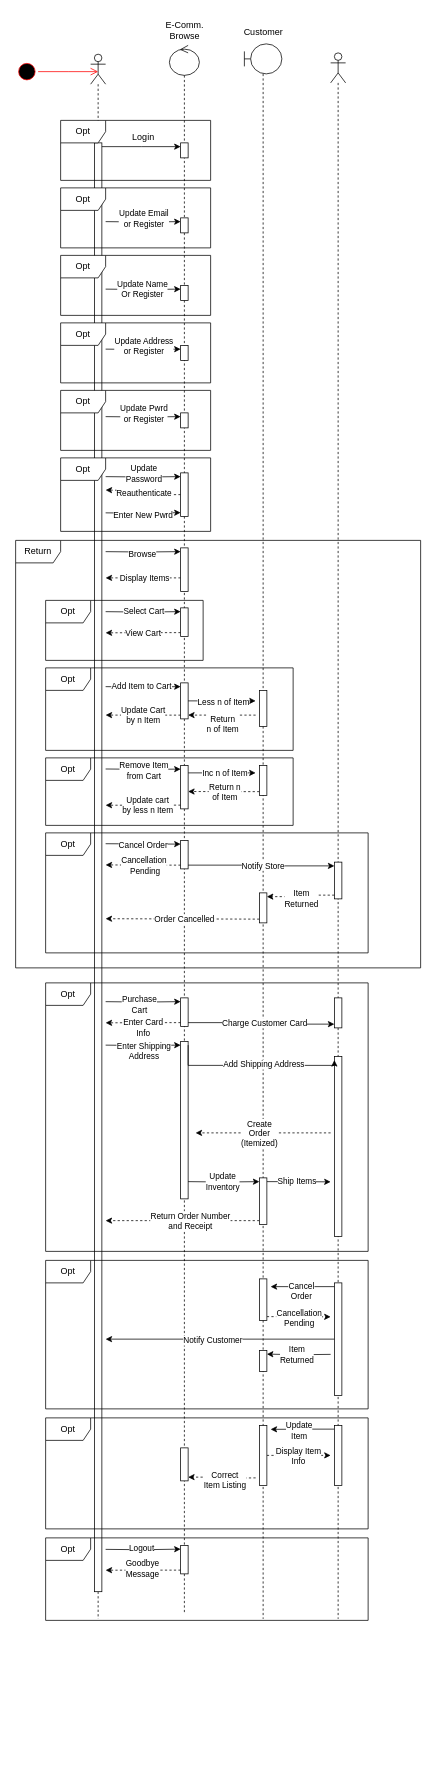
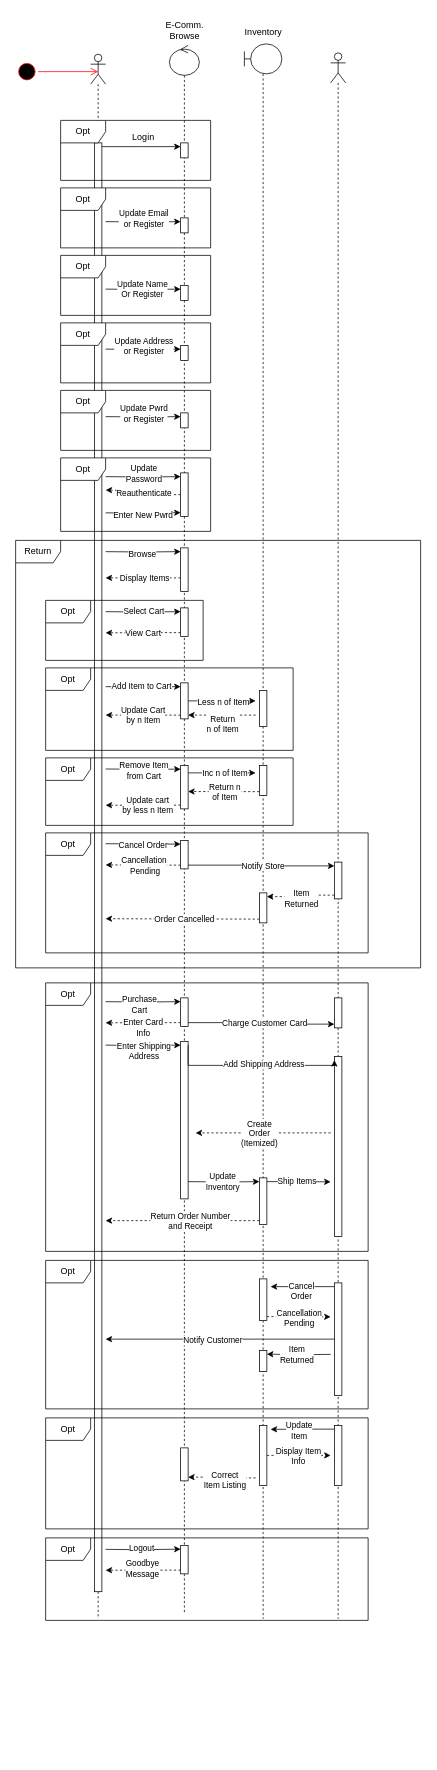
(263, 33) -> (263, 33)
